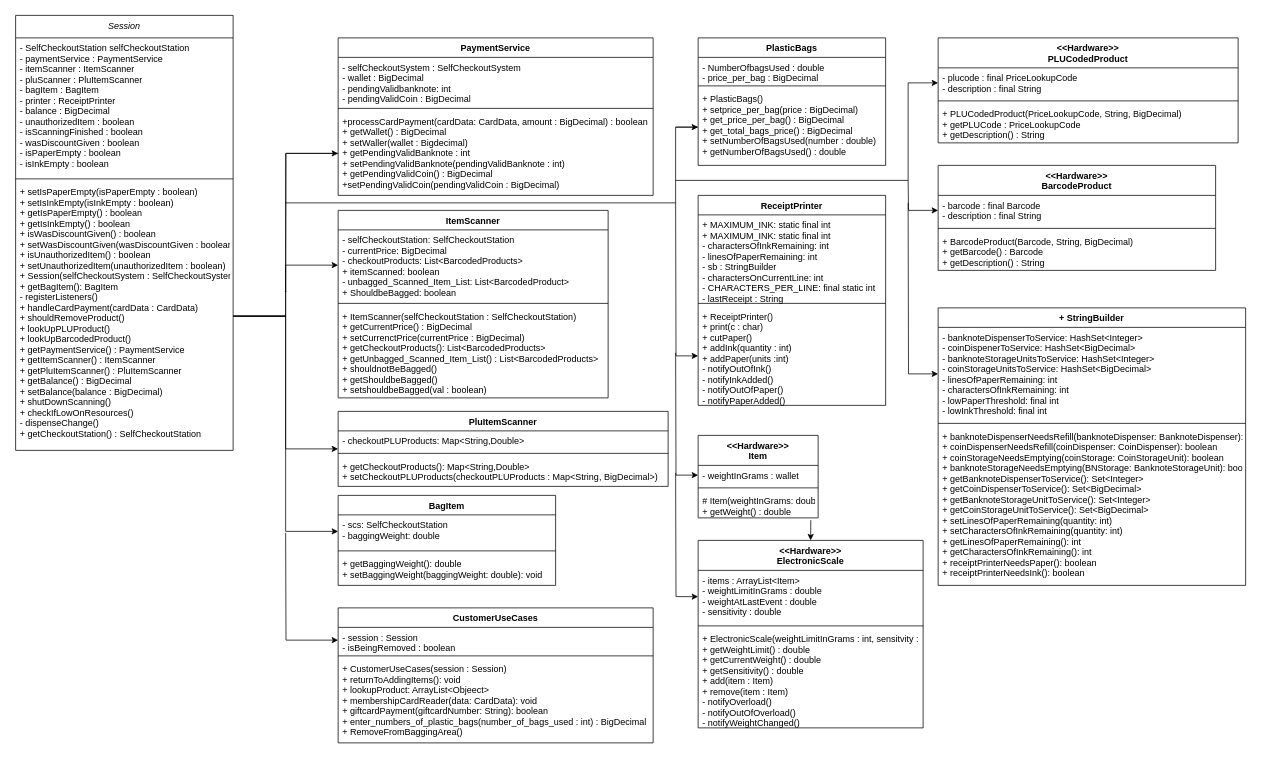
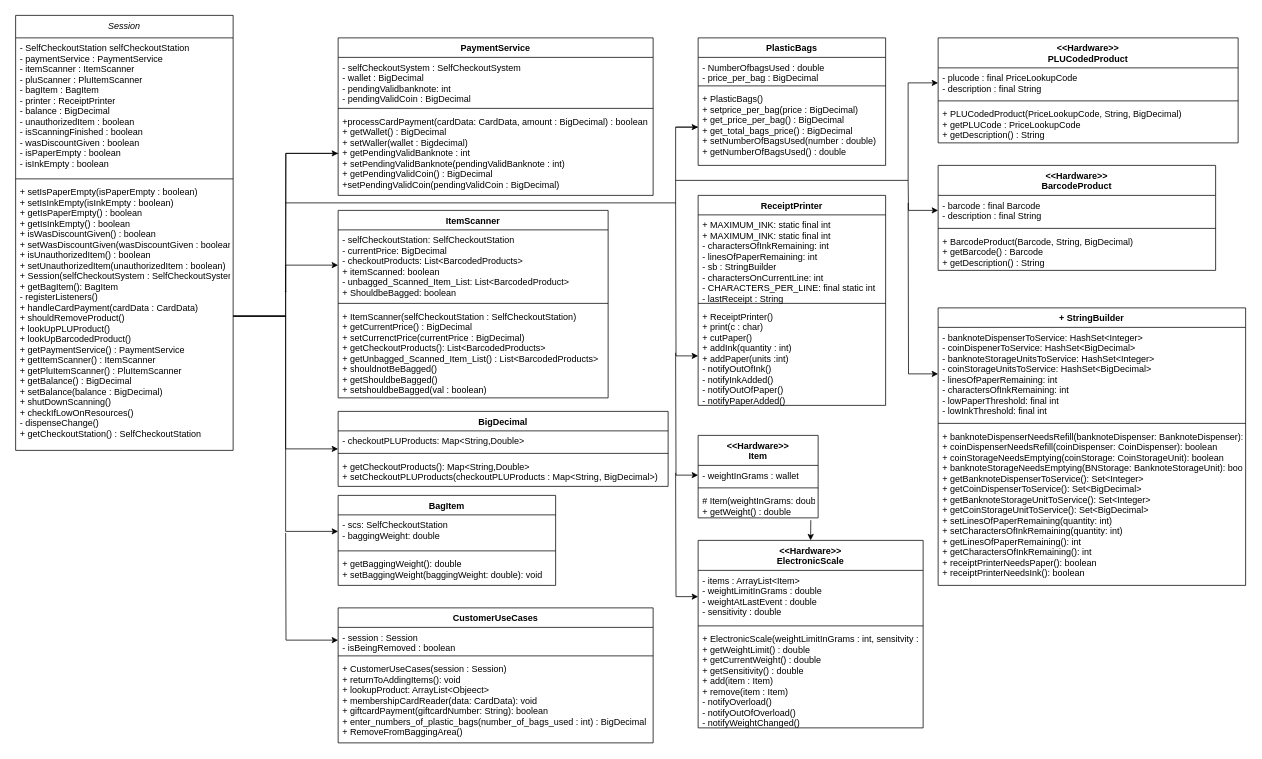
(503, 422) -> (503, 422)
